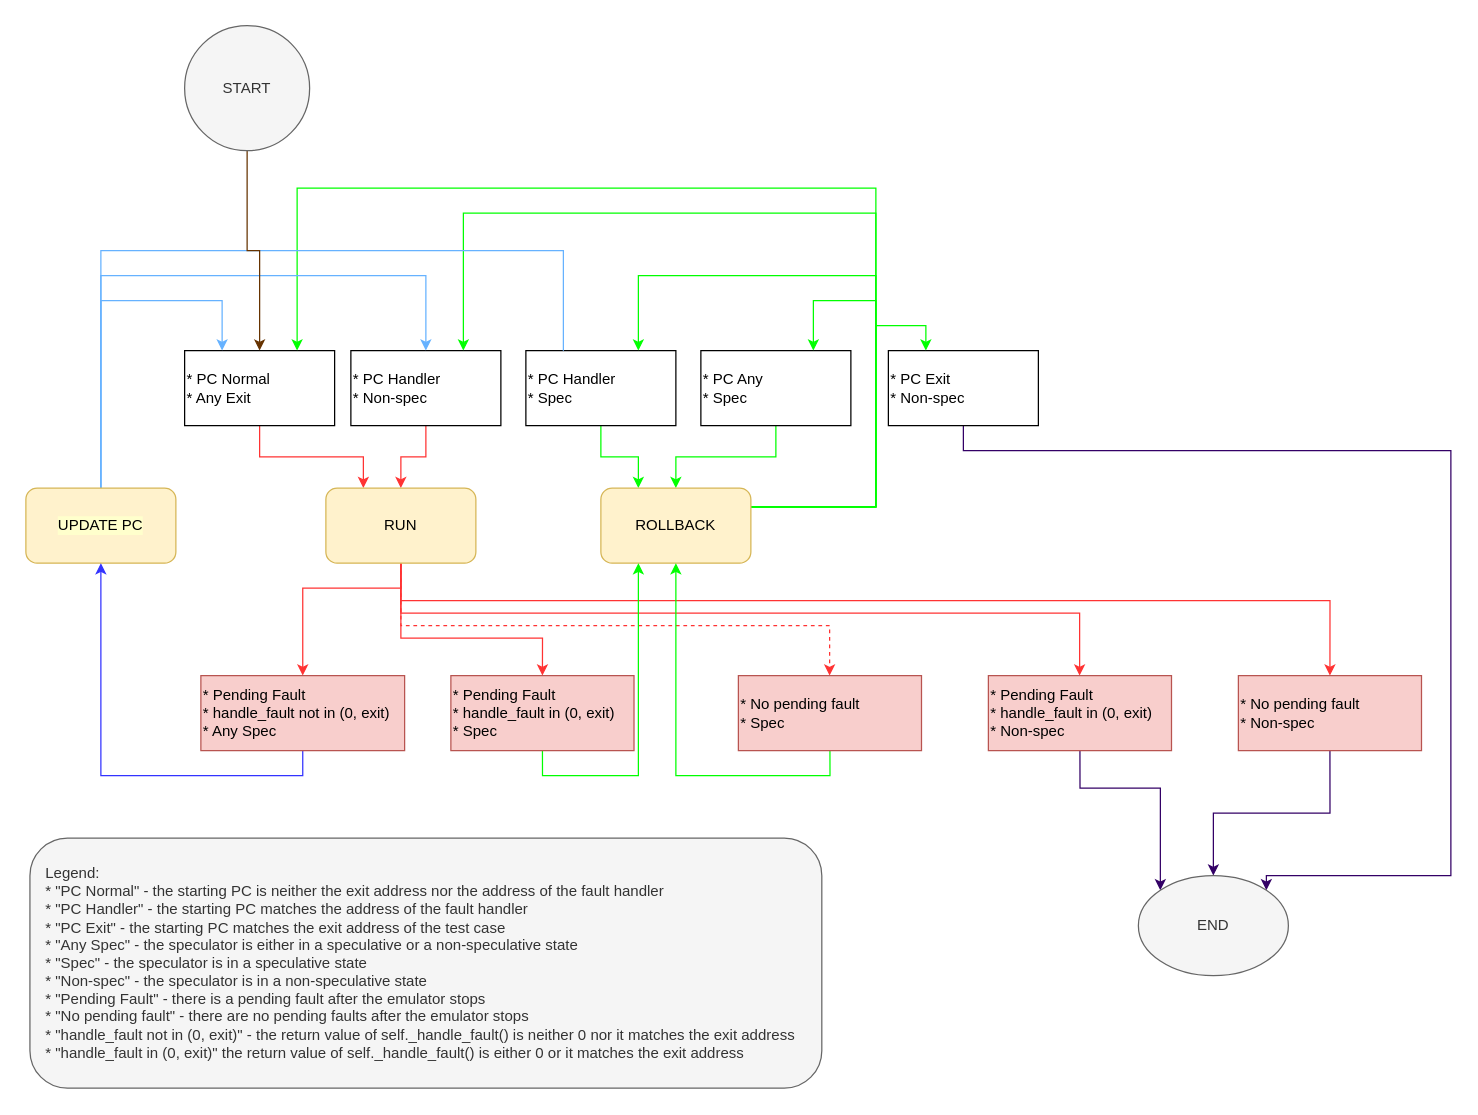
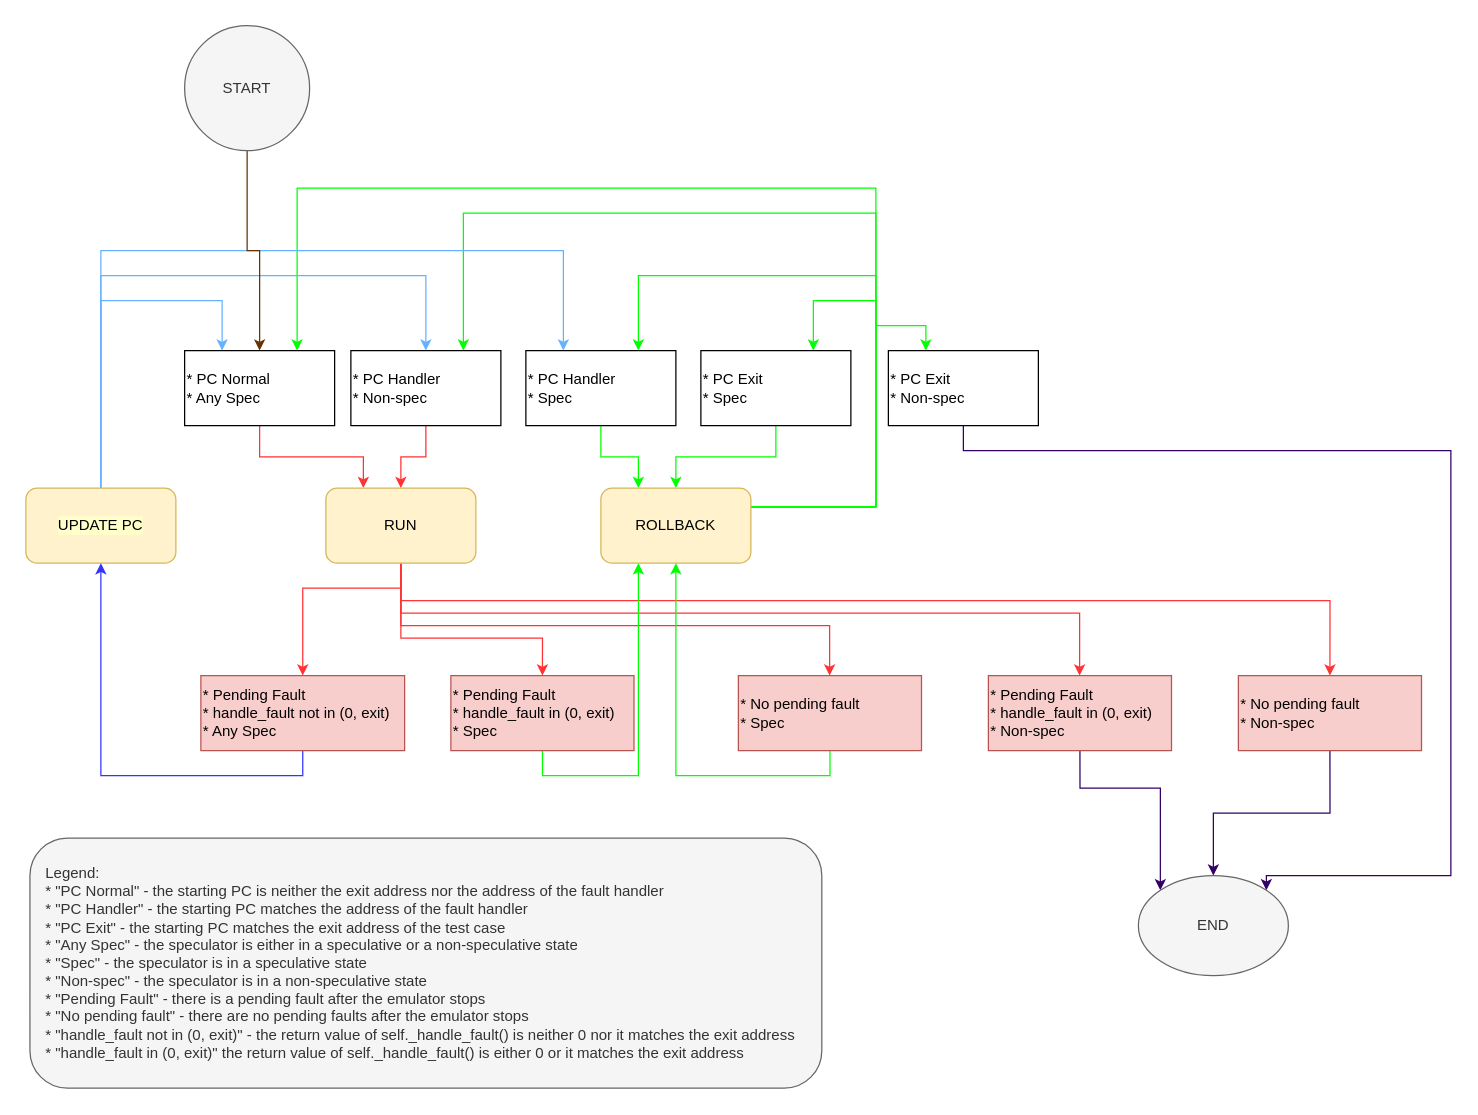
(563, 345) -> (563, 341)
(227, 388) -> (227, 388)
(733, 388) -> (735, 388)
(635, 626) -> (635, 626)
